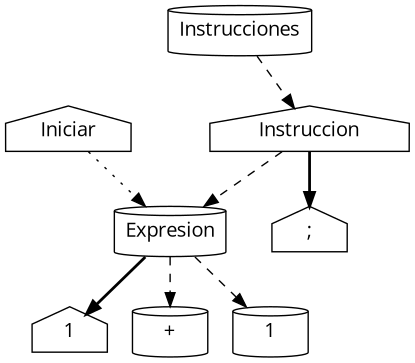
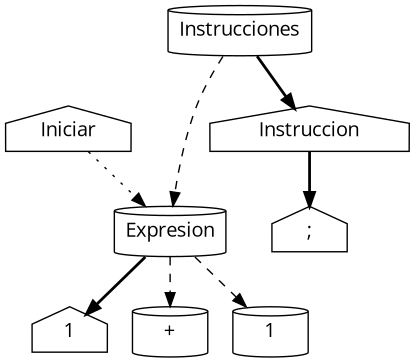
(272, 77) -> (272, 77)
(249, 175) -> (191, 121)
